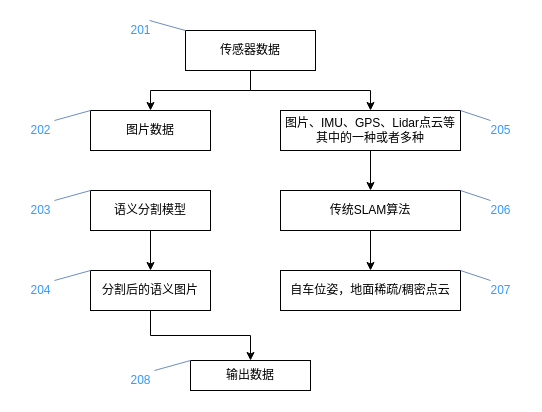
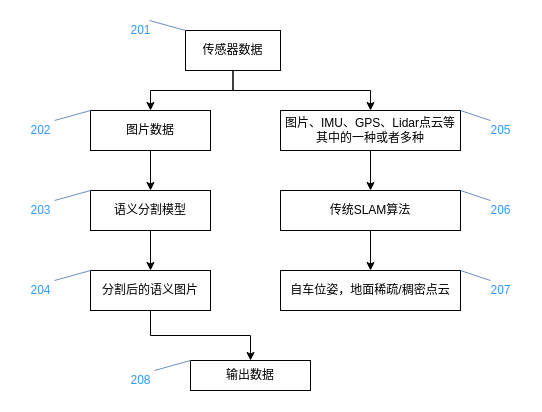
(251, 51) -> (233, 51)
none -> (151, 167)
